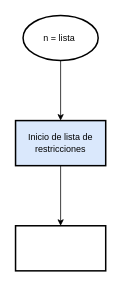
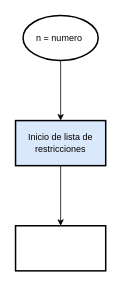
(60, 38) -> (60, 38)
